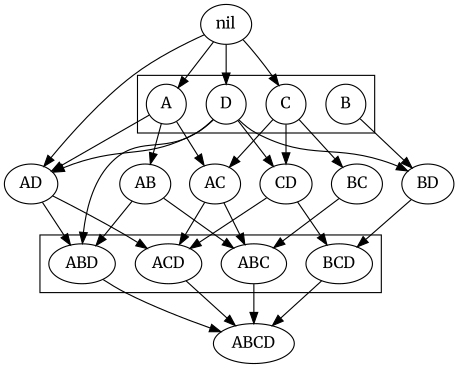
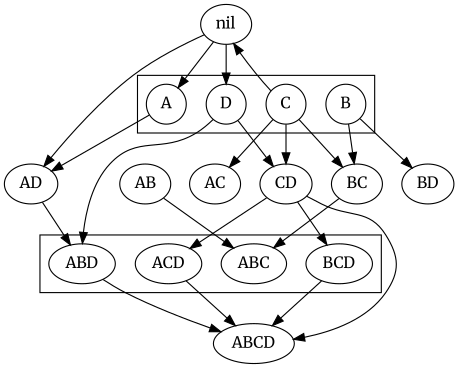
(258, 57) -> (252, 68)
(157, 139) -> none
none -> (351, 140)
(191, 144) -> none
(315, 151) -> none
(109, 155) -> none
(198, 214) -> none
(229, 214) -> none
(96, 218) -> none
(118, 219) -> none
(389, 219) -> none
(254, 300) -> (396, 266)
